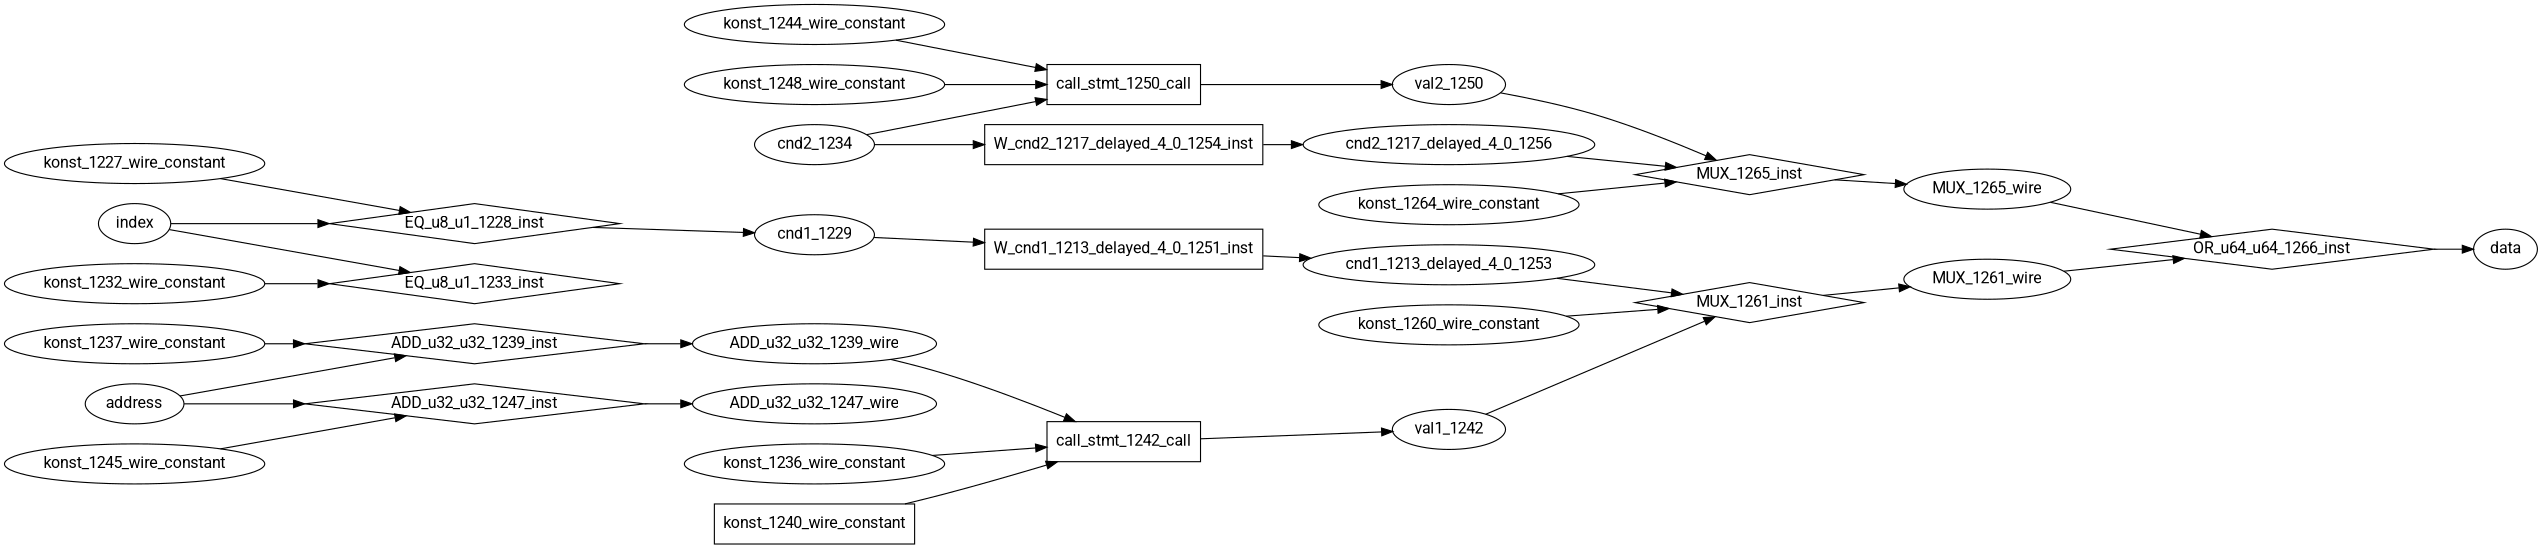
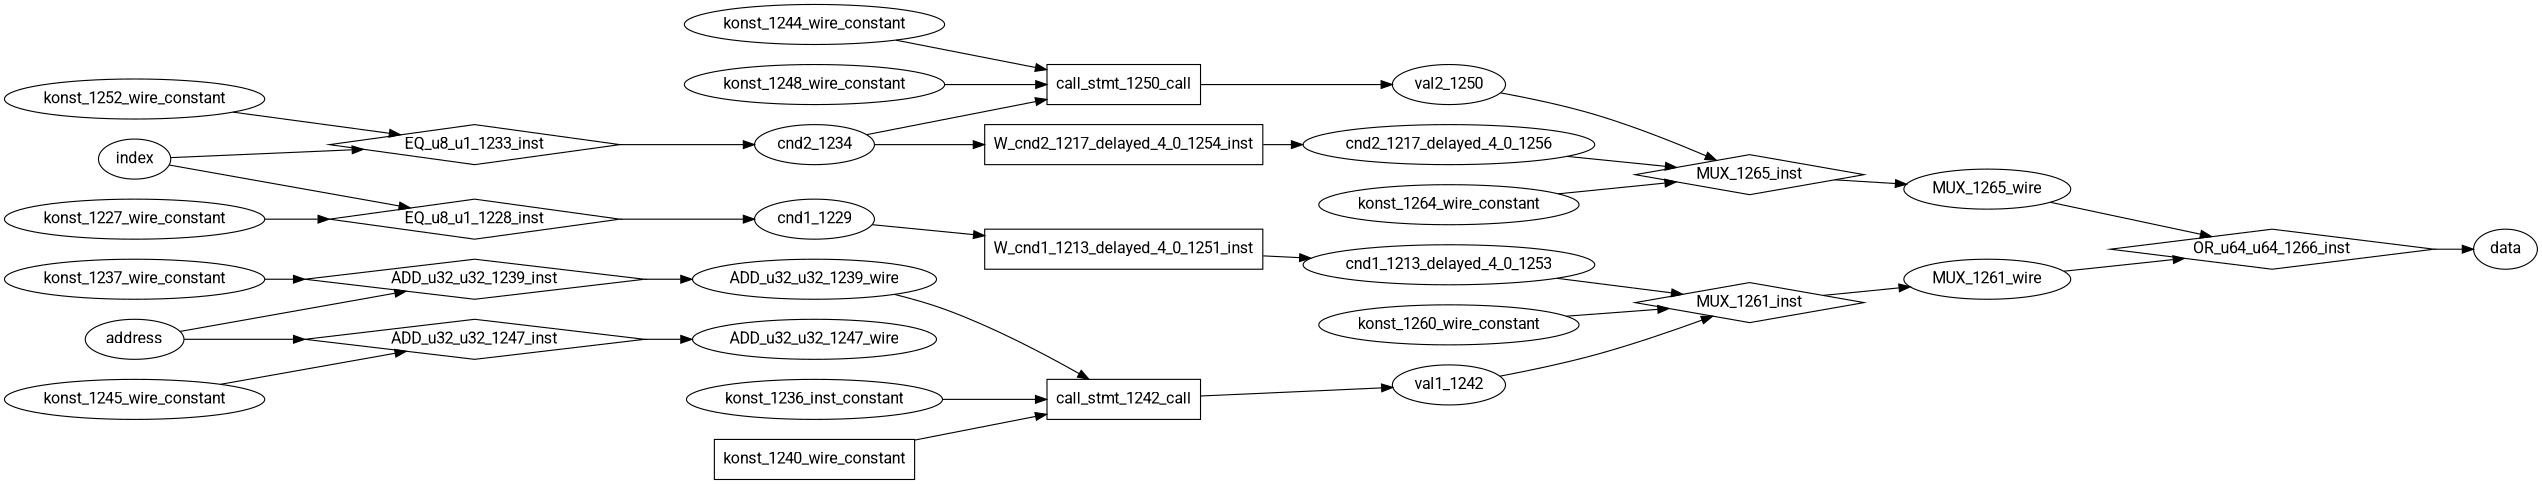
none -> (682, 145)
(135, 284) -> (135, 99)
(814, 464) -> (814, 399)
